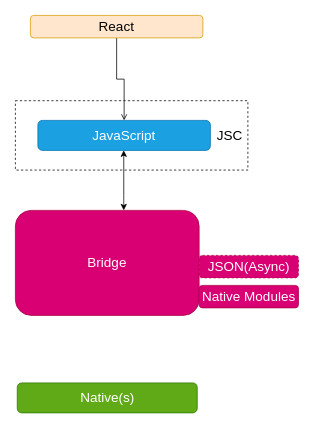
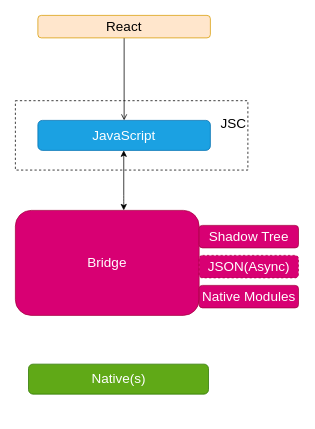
(117, 27) -> (124, 27)
(230, 135) -> (234, 124)
none -> (249, 237)
(107, 398) -> (119, 379)
